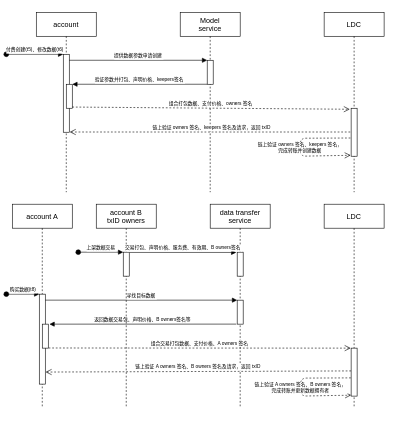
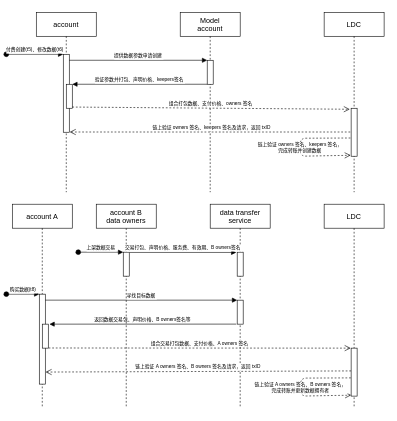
(210, 20) -> (210, 20)
(126, 212) -> (126, 212)
